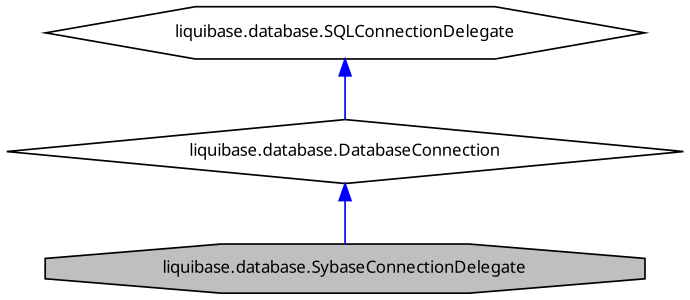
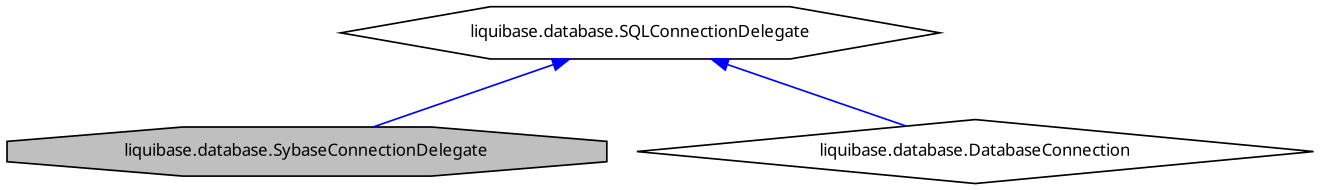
(345, 222) -> (463, 96)
